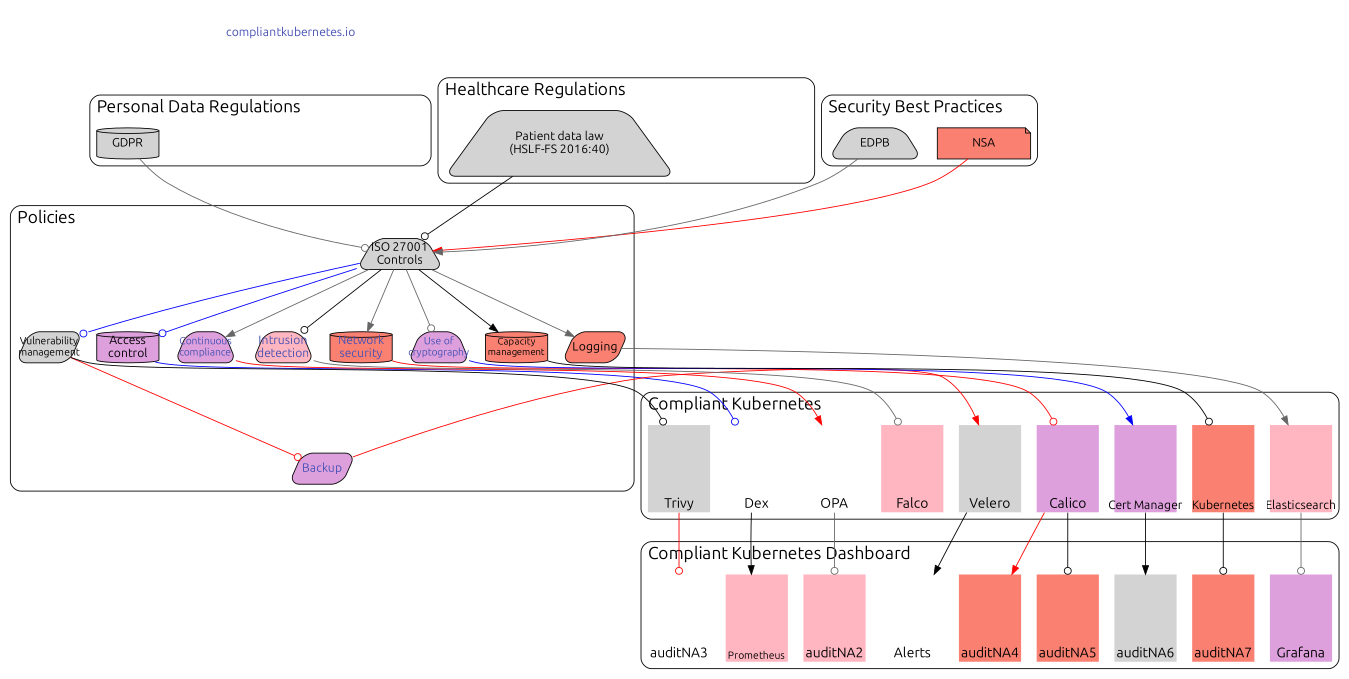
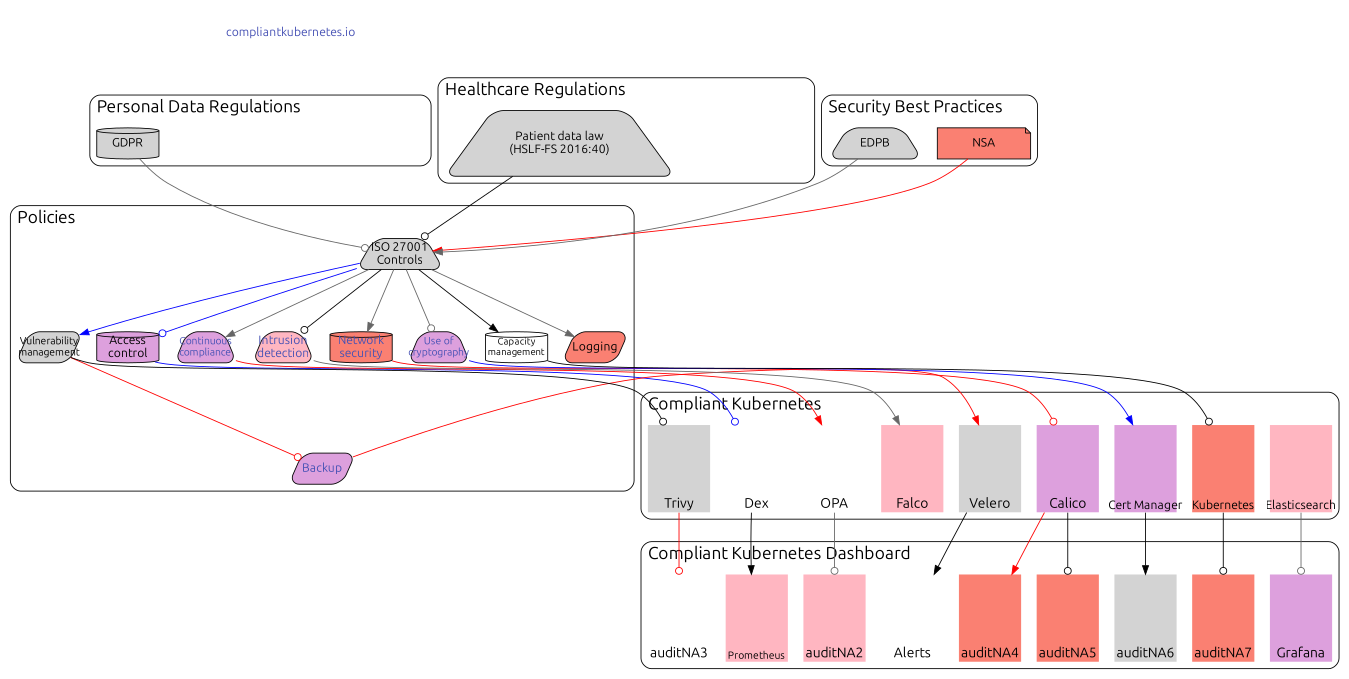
(223, 295) -> (223, 295)
(517, 347) -> (517, 347)
(959, 357) -> none
(612, 370) -> (612, 370)
